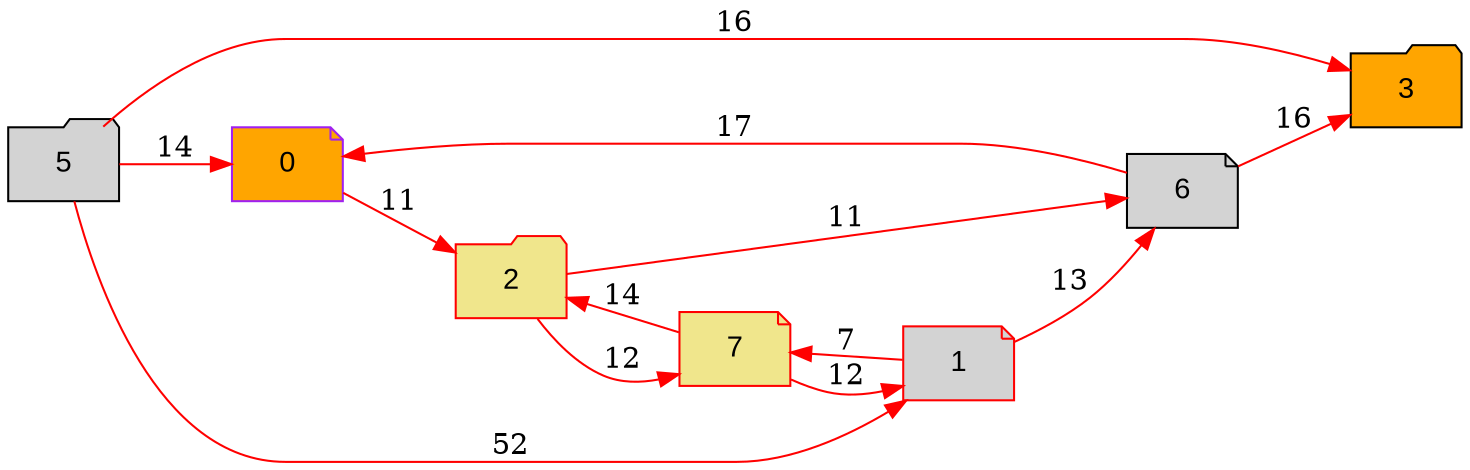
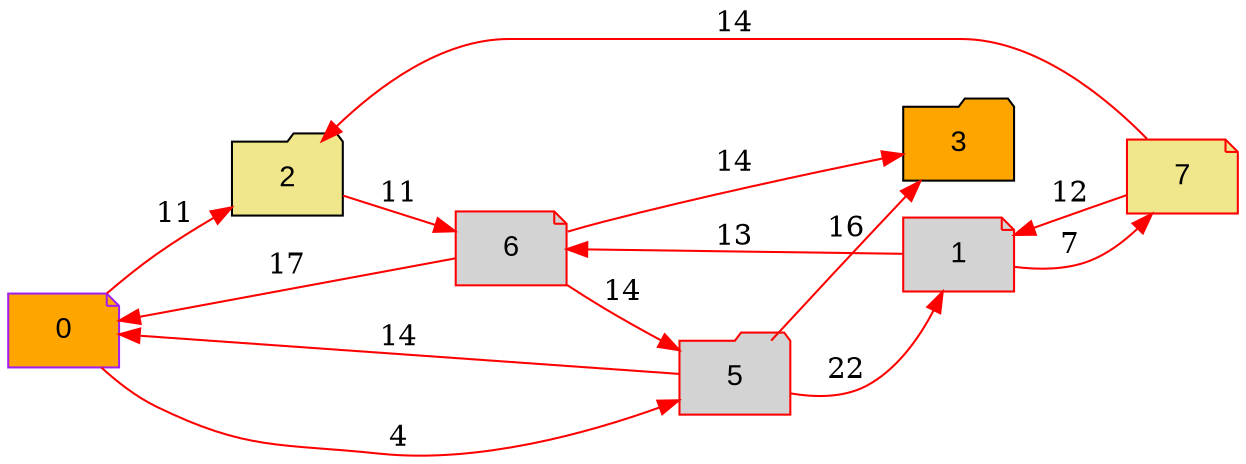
(1294, 120) -> (735, 163)
(64, 164) -> (735, 378)
(1182, 191) -> (511, 248)
(511, 281) -> (287, 179)
none -> (613, 314)
(590, 368) -> none
(511, 446) -> (847, 371)
none -> (374, 453)
